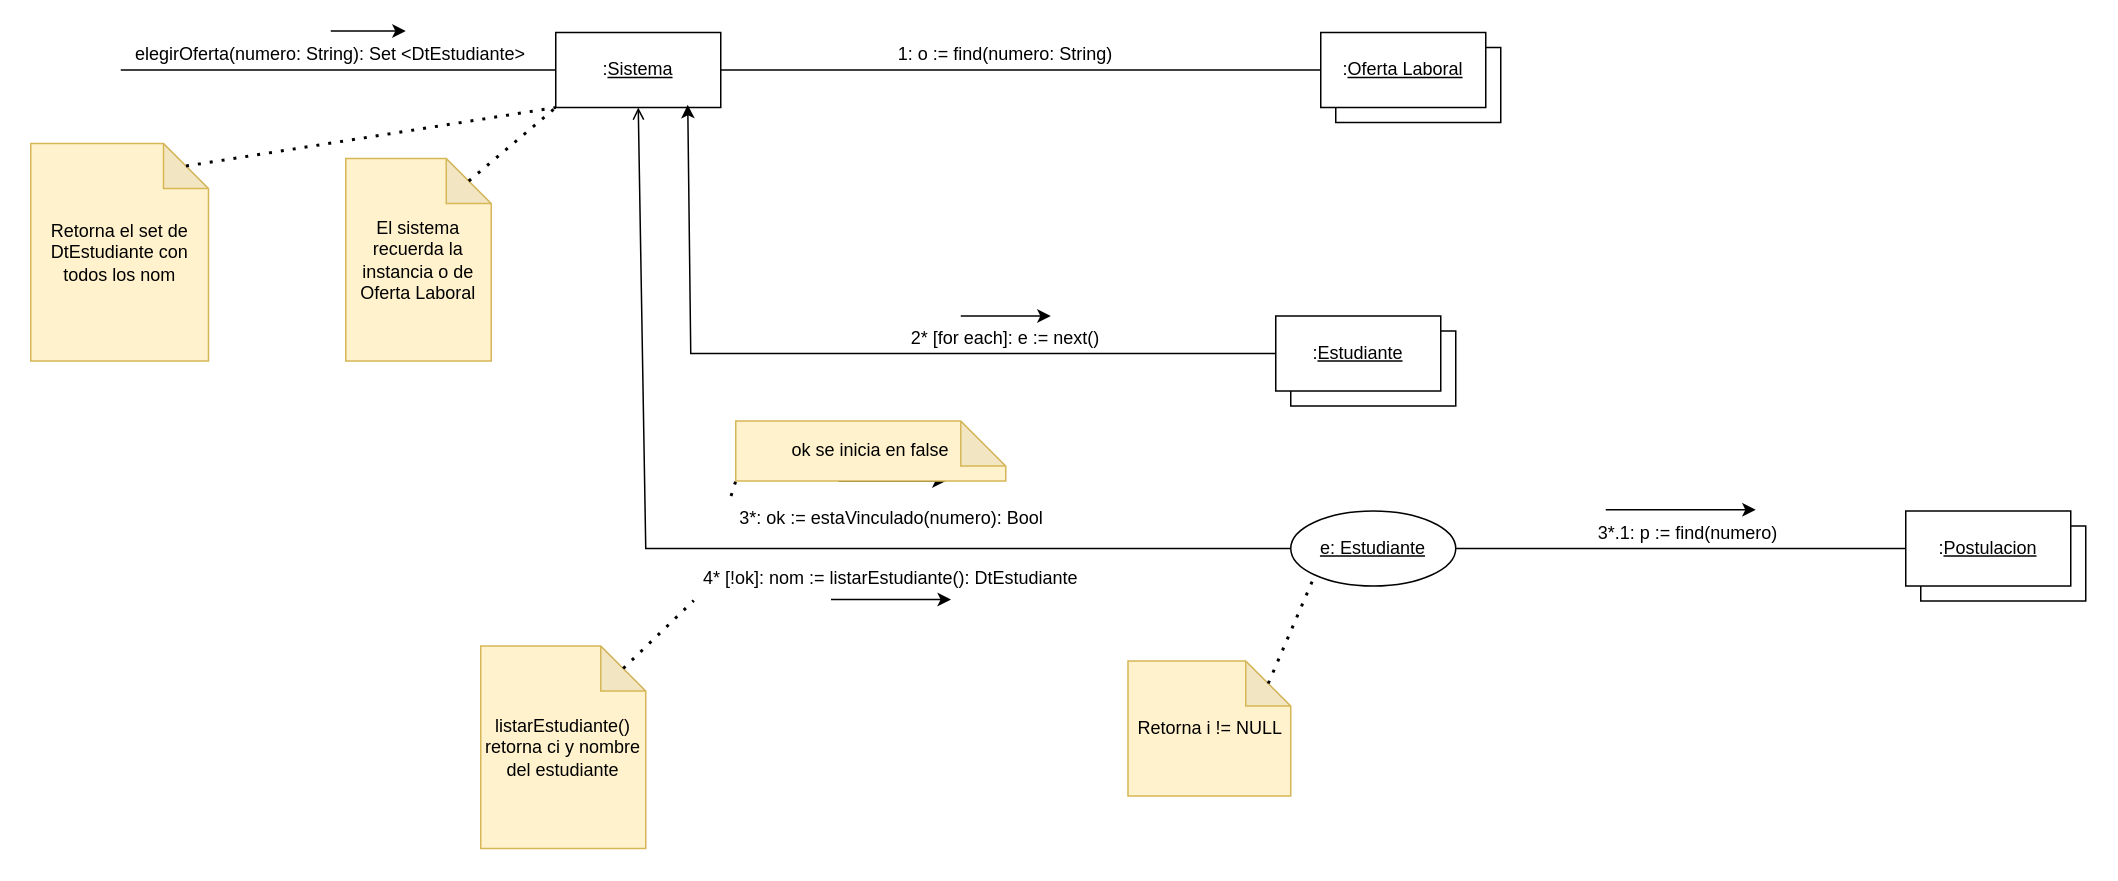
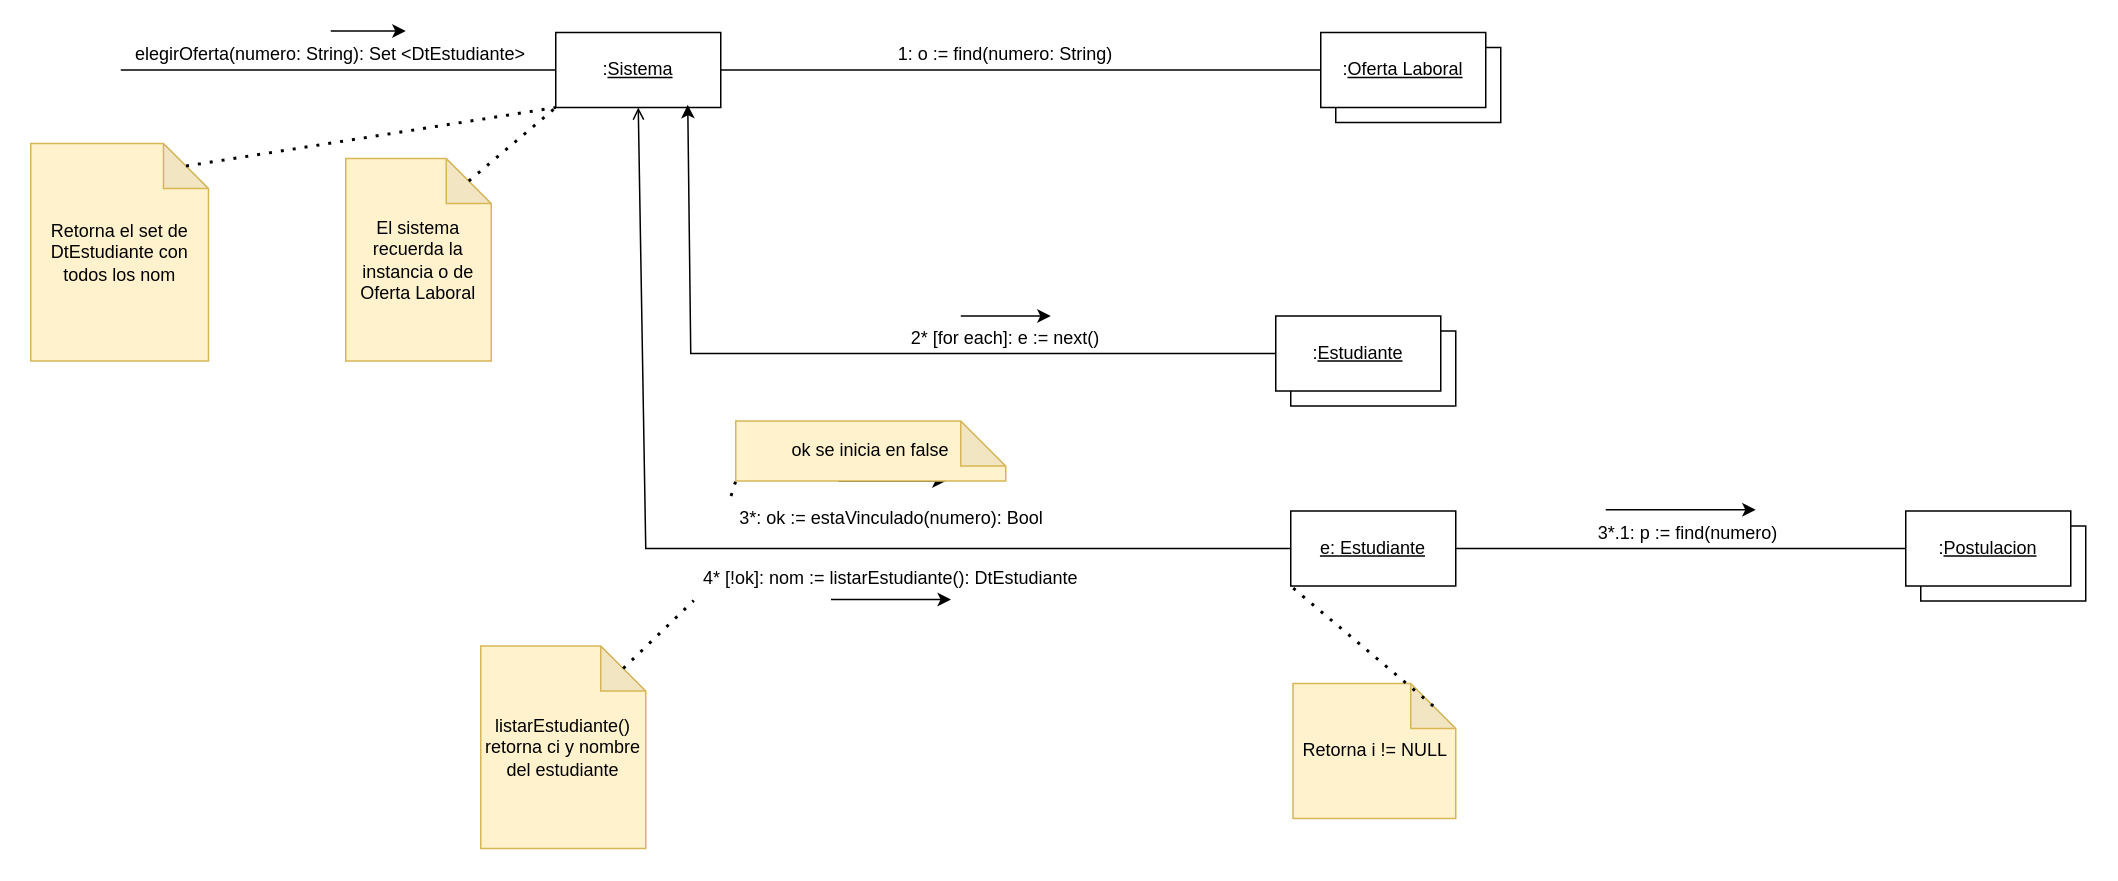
(1373, 548) -> (1373, 548)
(1209, 728) -> (1374, 751)
